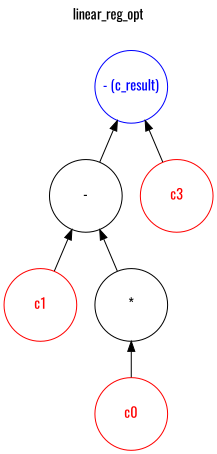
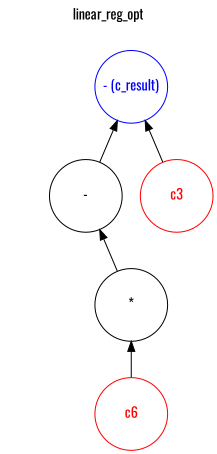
(40, 305) -> none
(131, 414) -> (131, 414)
